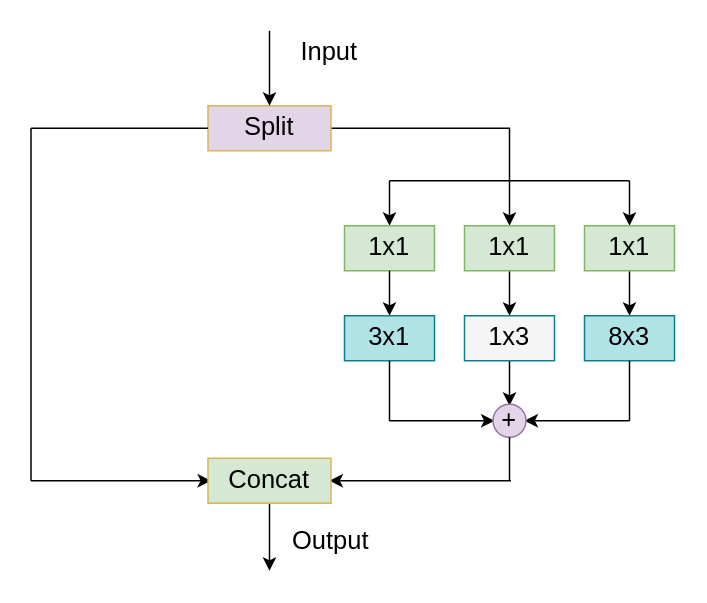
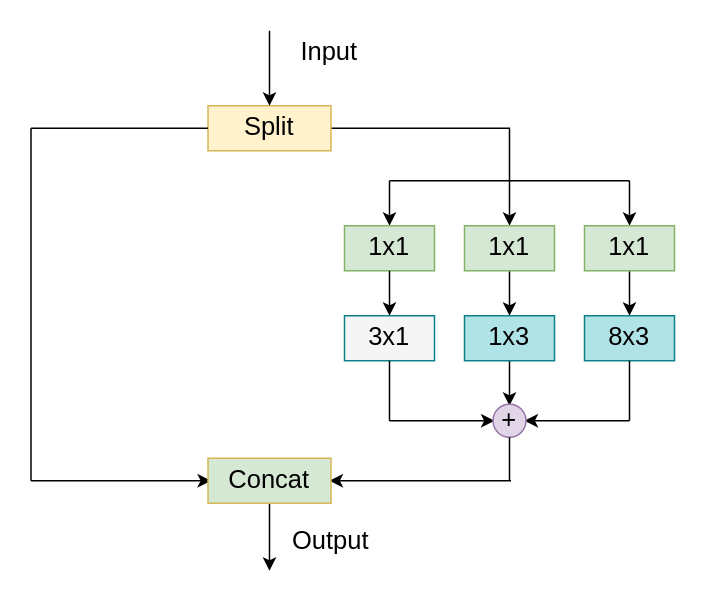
(269, 128) -> (269, 128)
(389, 338) -> (389, 338)
(509, 338) -> (509, 338)
